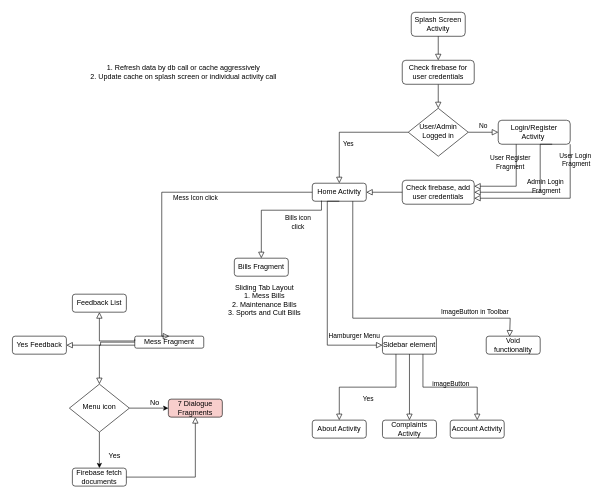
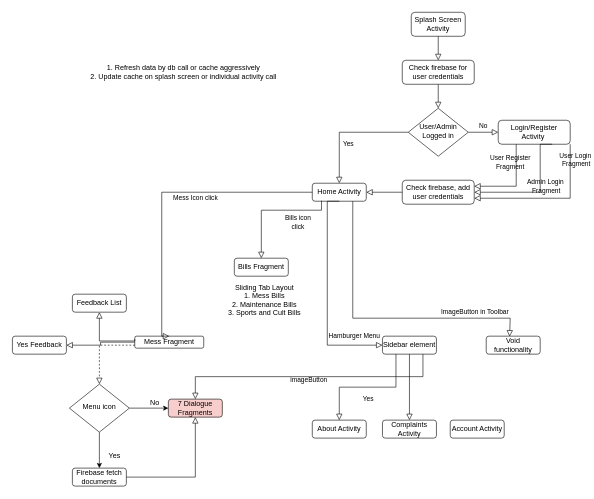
(102, 345) -> (102, 345)
(456, 387) -> (303, 377)
